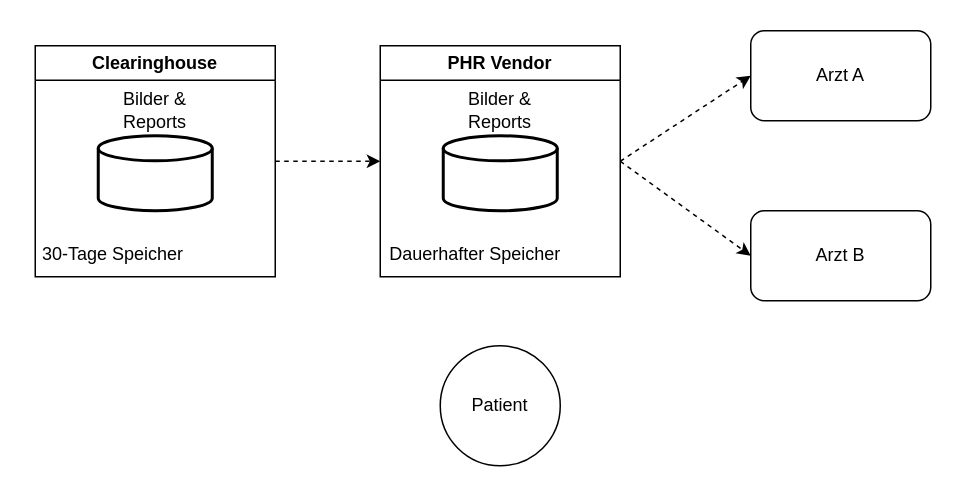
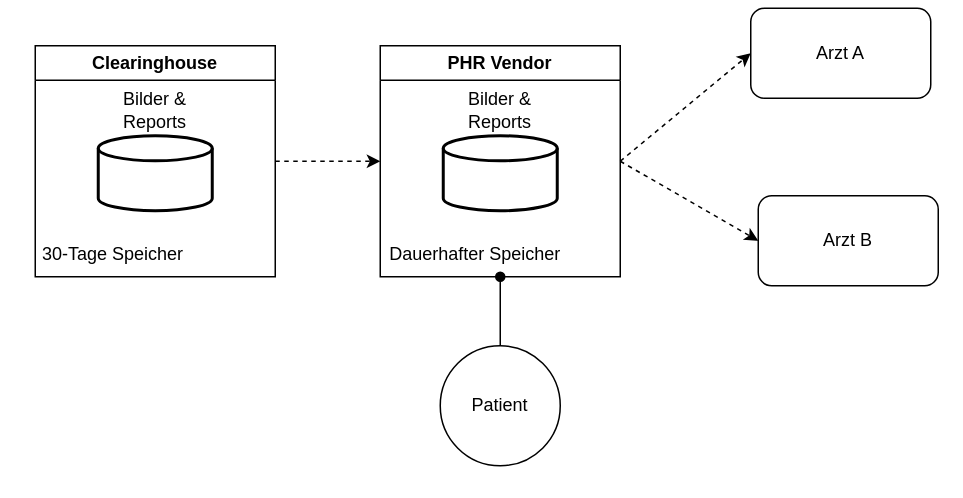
(841, 76) -> (841, 53)
(841, 256) -> (848, 241)
none -> (500, 313)
